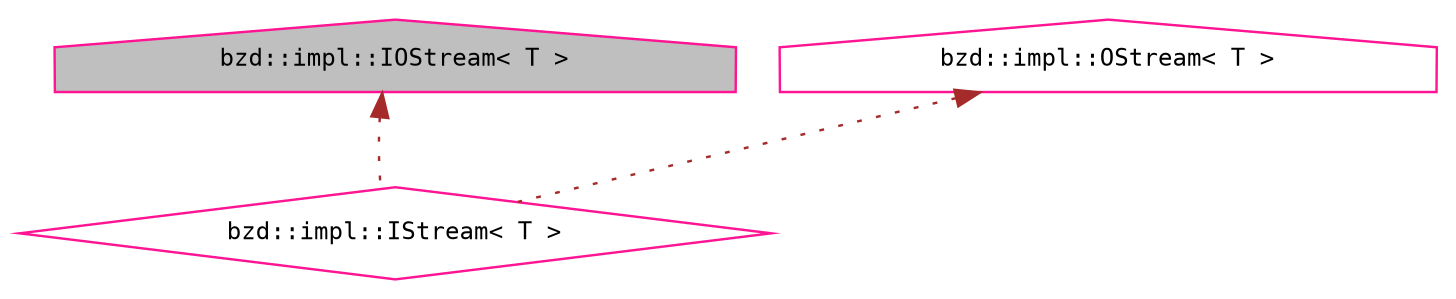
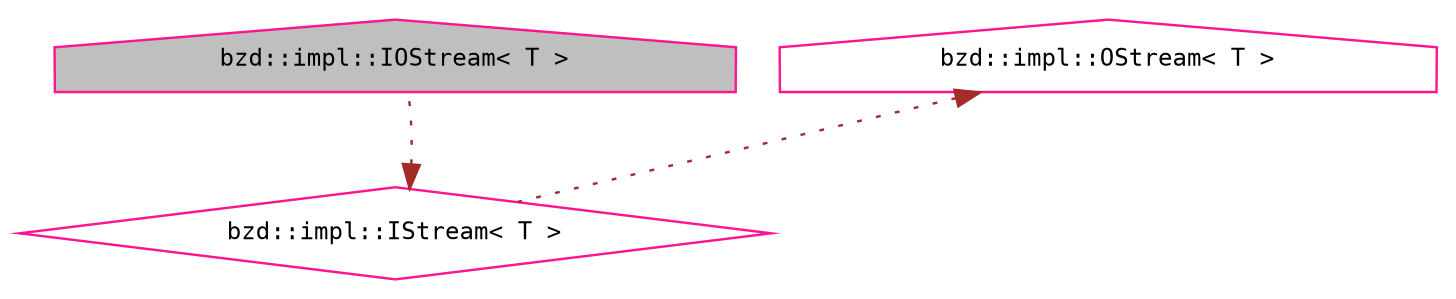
(379, 153) -> (411, 129)
